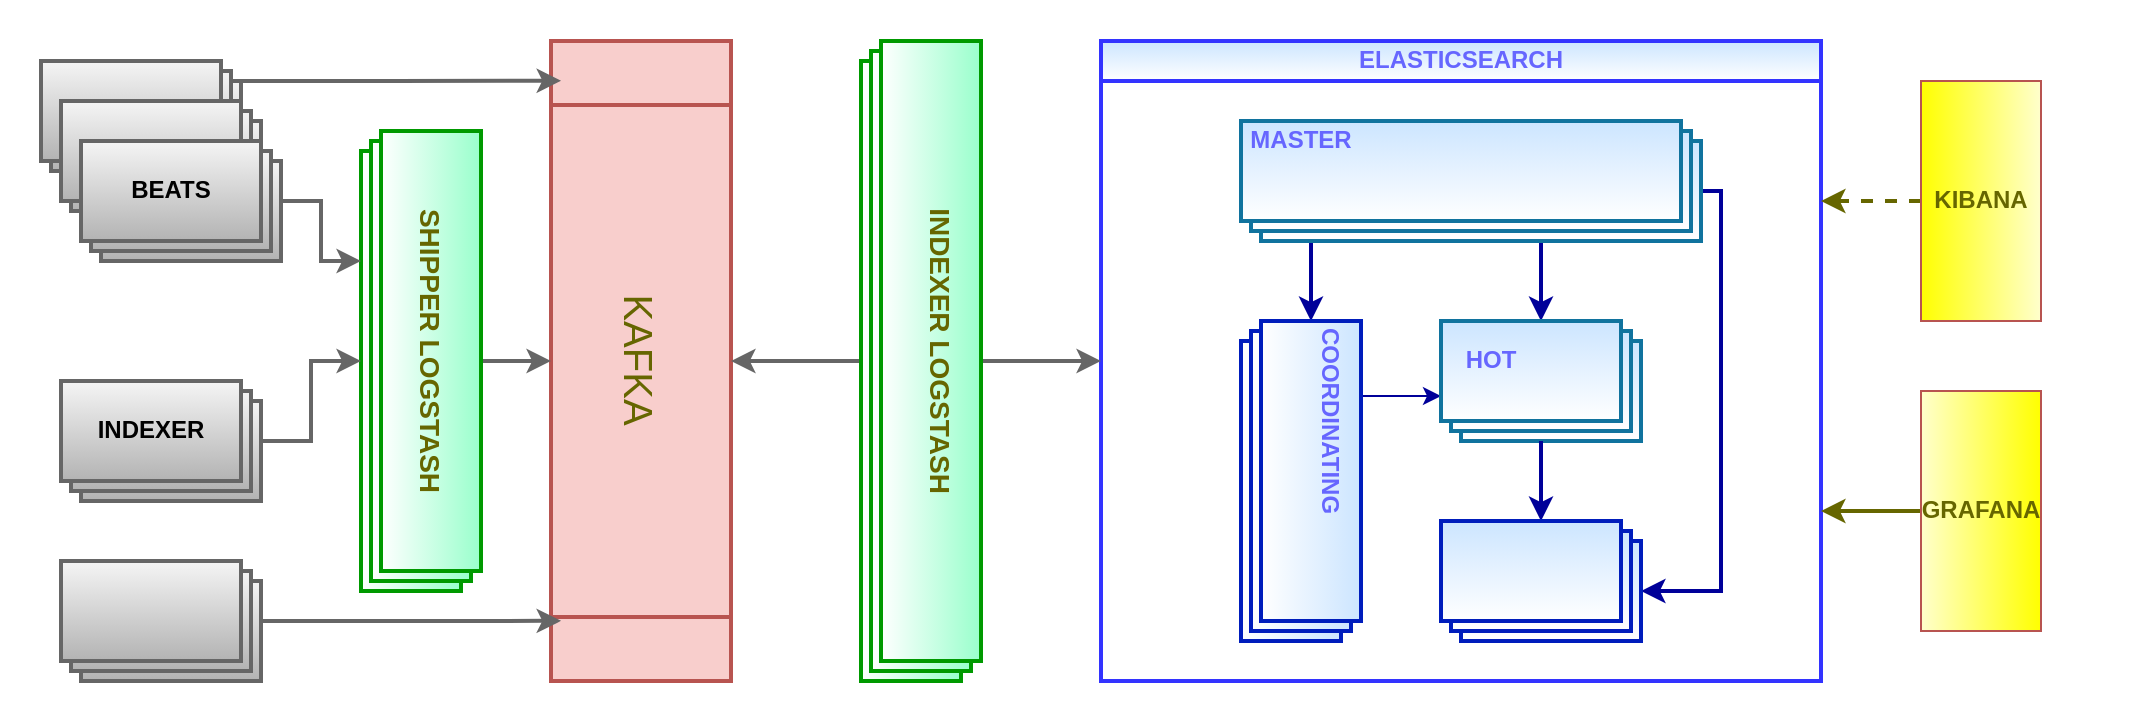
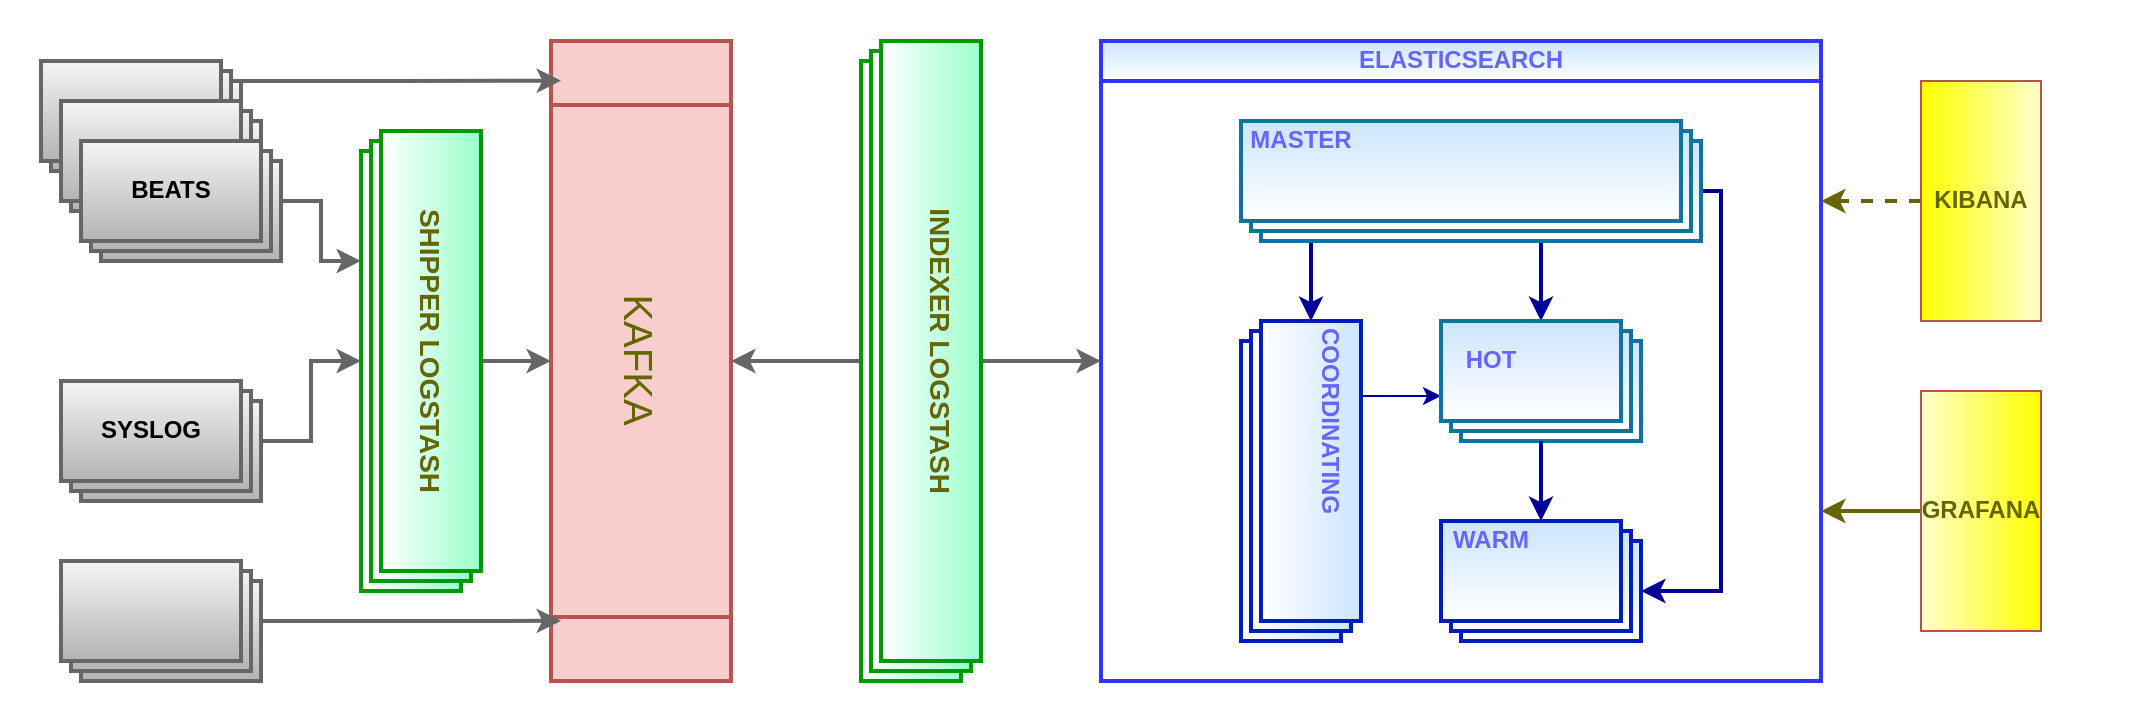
(152, 431) -> (152, 431)
none -> (1491, 541)
